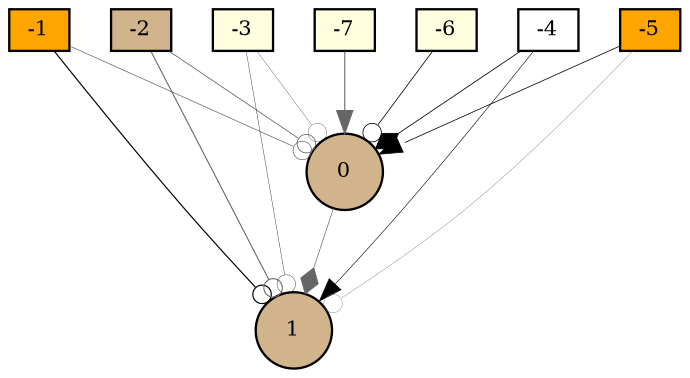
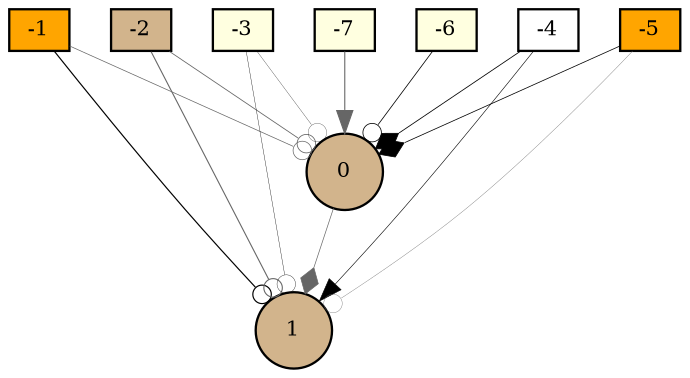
(523, 89) -> (523, 89)
